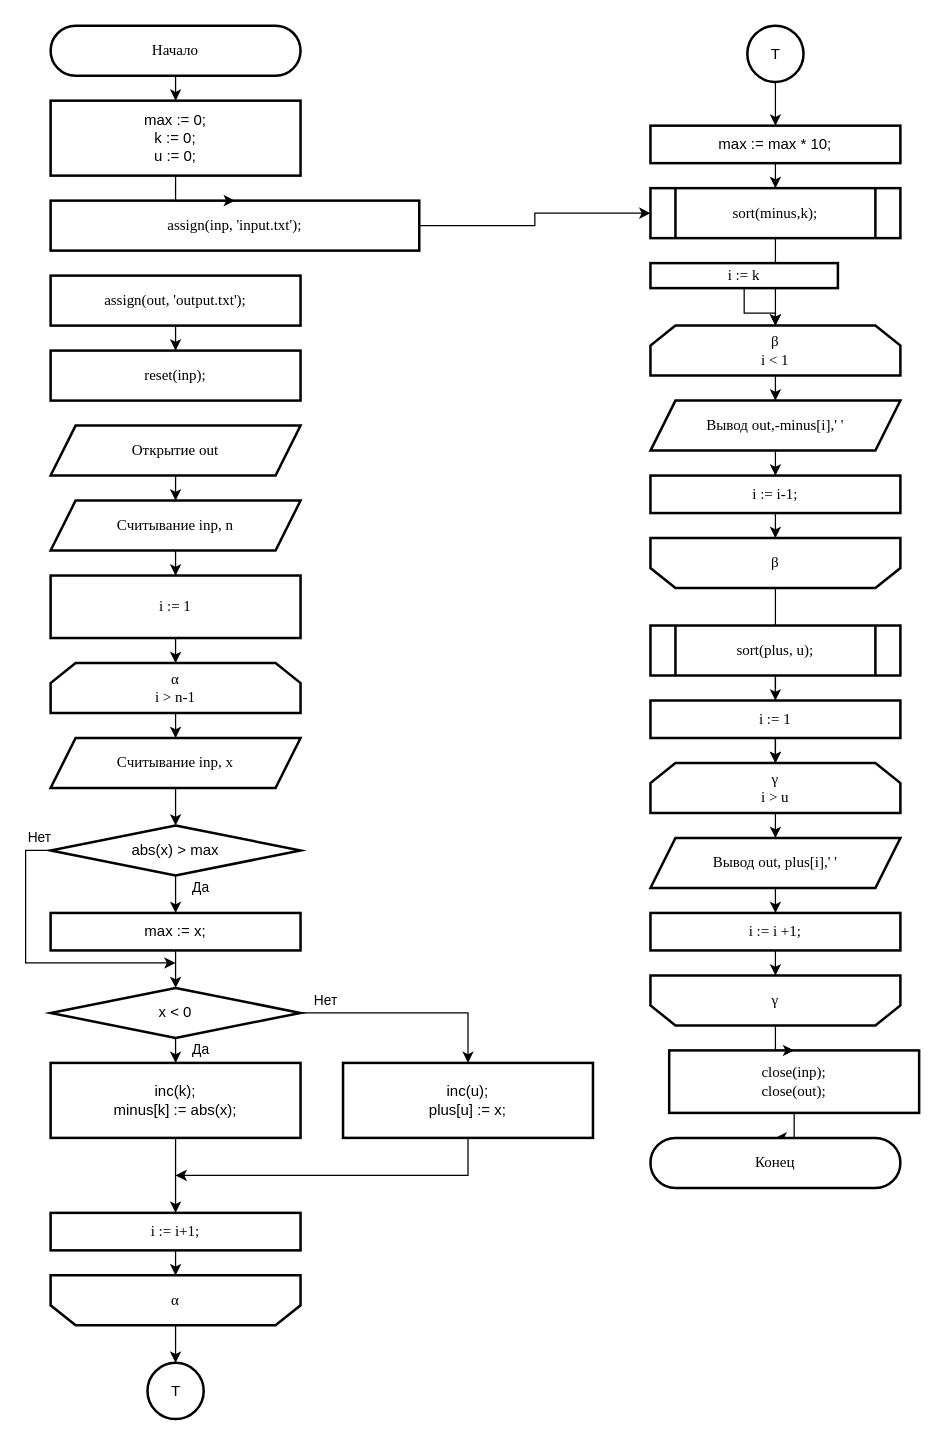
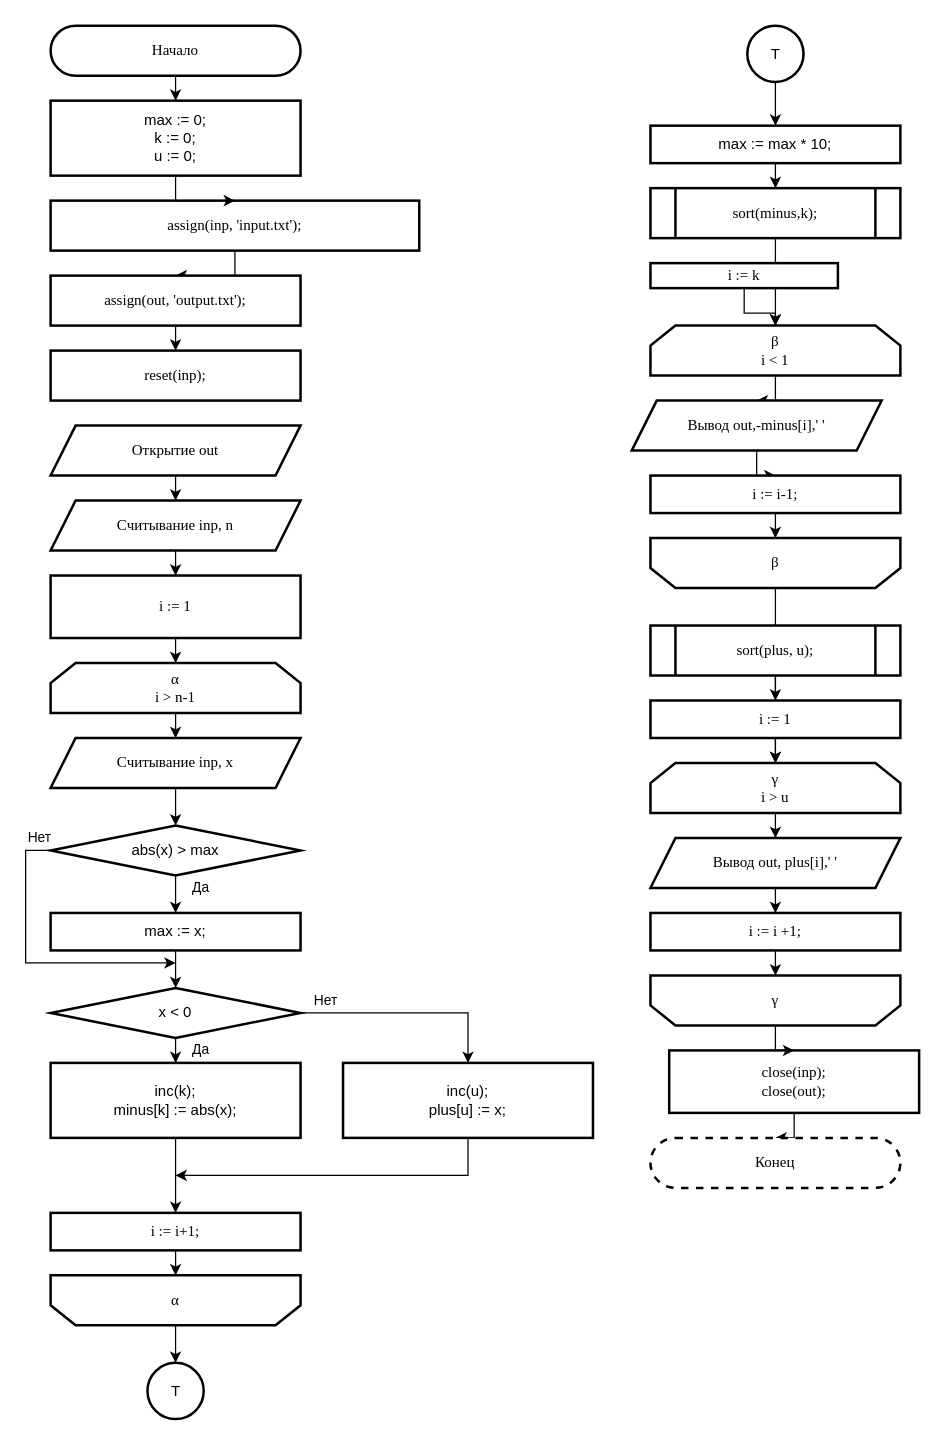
(535, 224) -> (235, 263)
(776, 426) -> (757, 426)
(776, 1163) -> (776, 1163)
